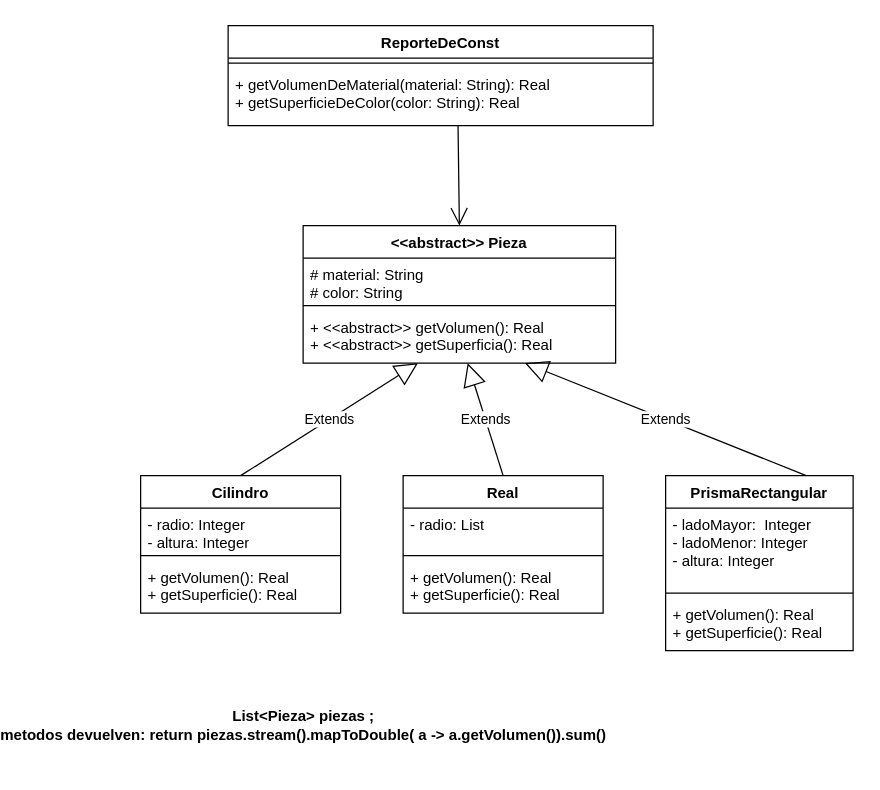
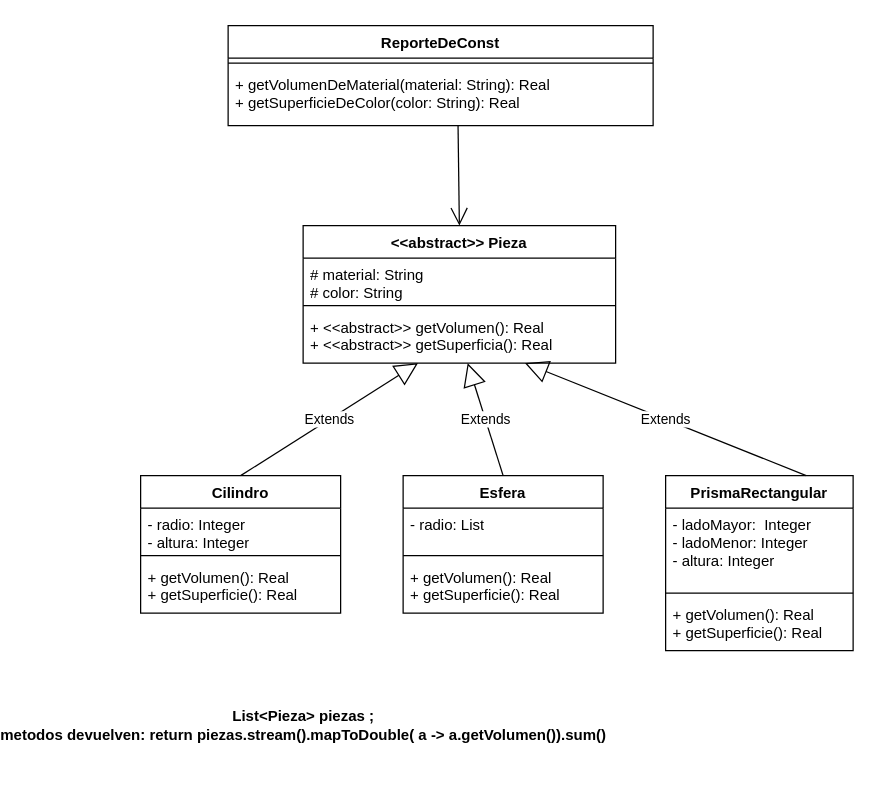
(503, 493) -> (503, 493)
